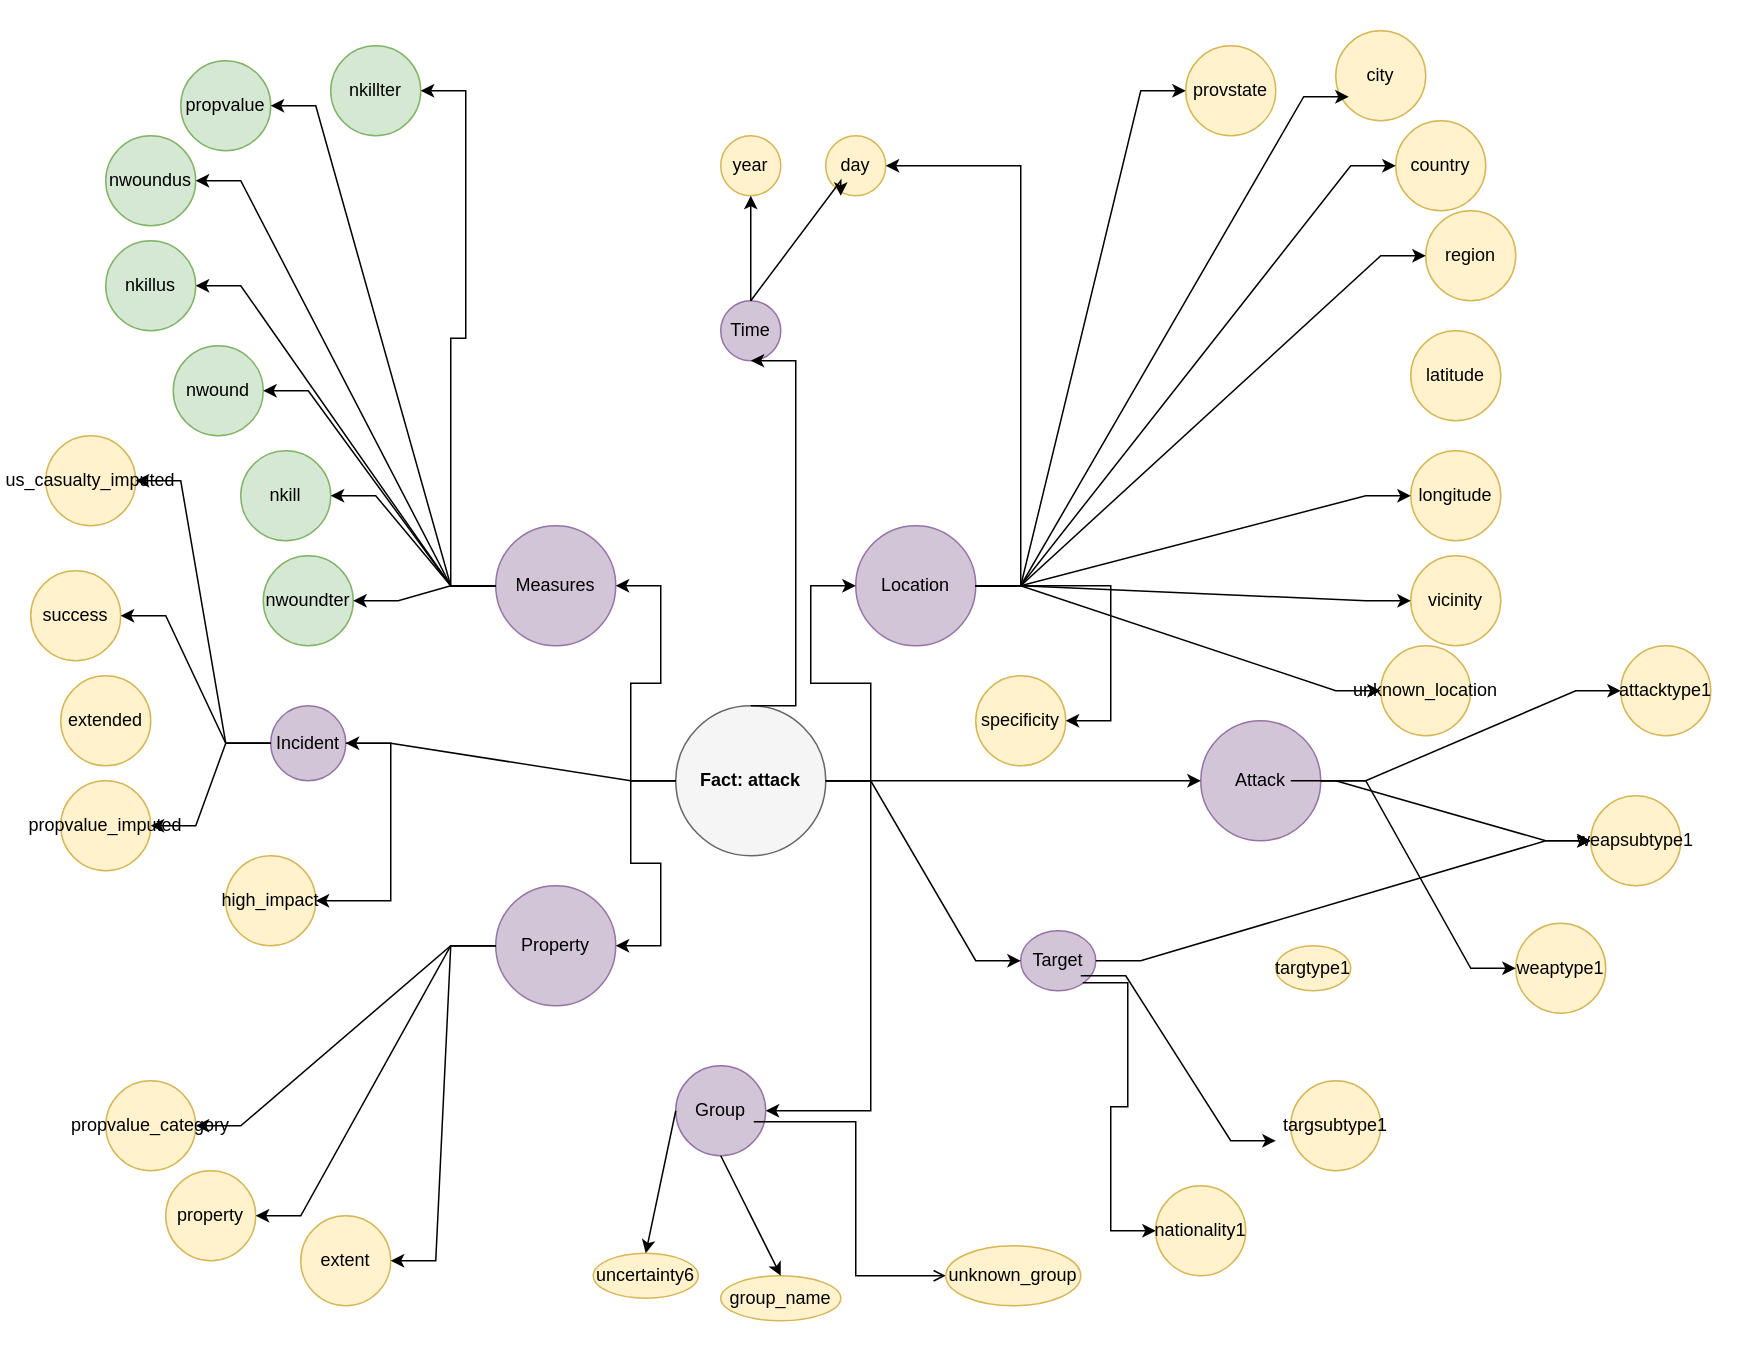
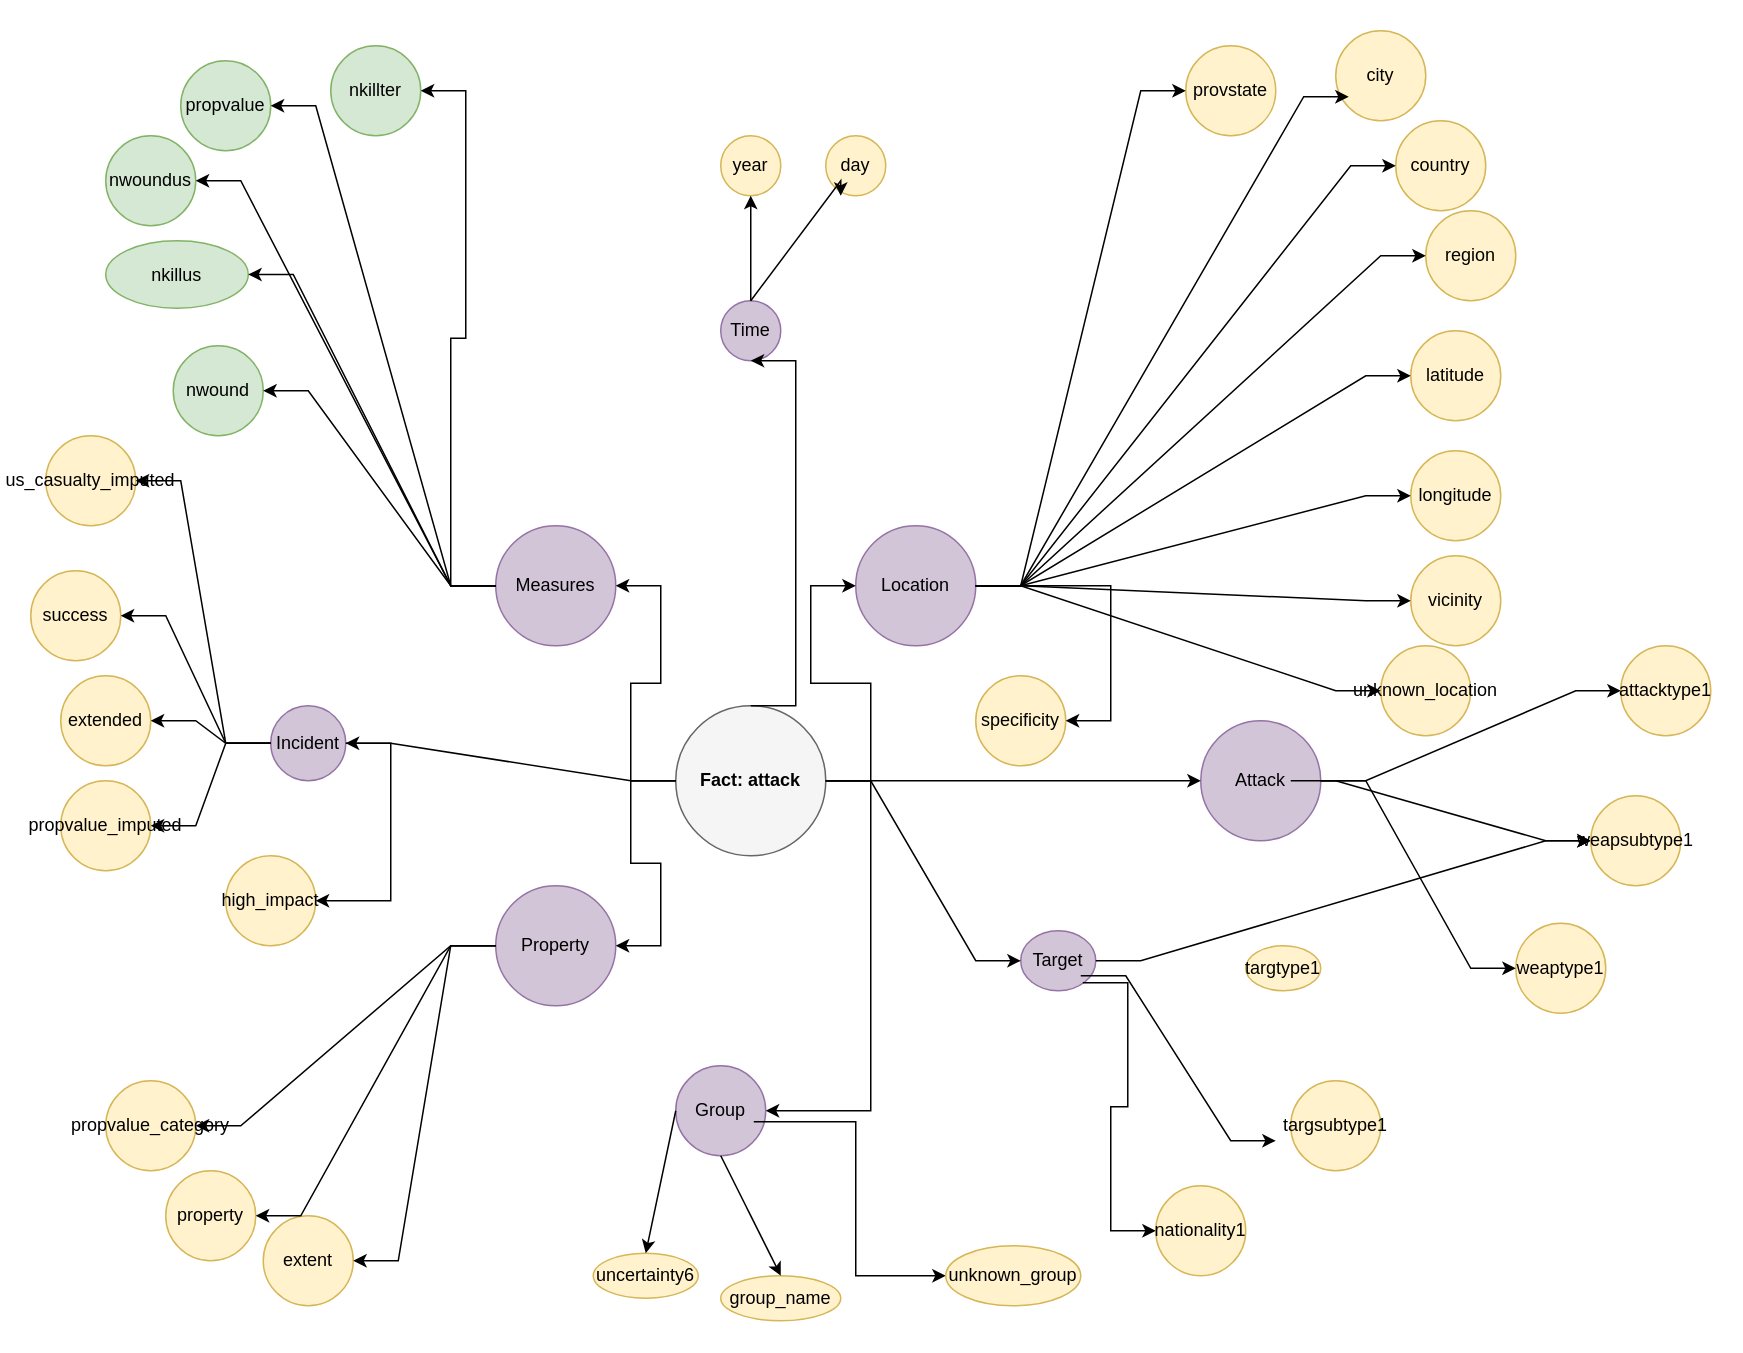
(151, 286) -> (177, 275)
(1021, 306) -> (1212, 470)
(286, 496) -> none
(390, 513) -> none
(407, 598) -> none
(308, 601) -> none
none -> (194, 721)
(1313, 968) -> (1283, 968)
(346, 1261) -> (308, 1261)
(936, 1276) -> (934, 1276)
